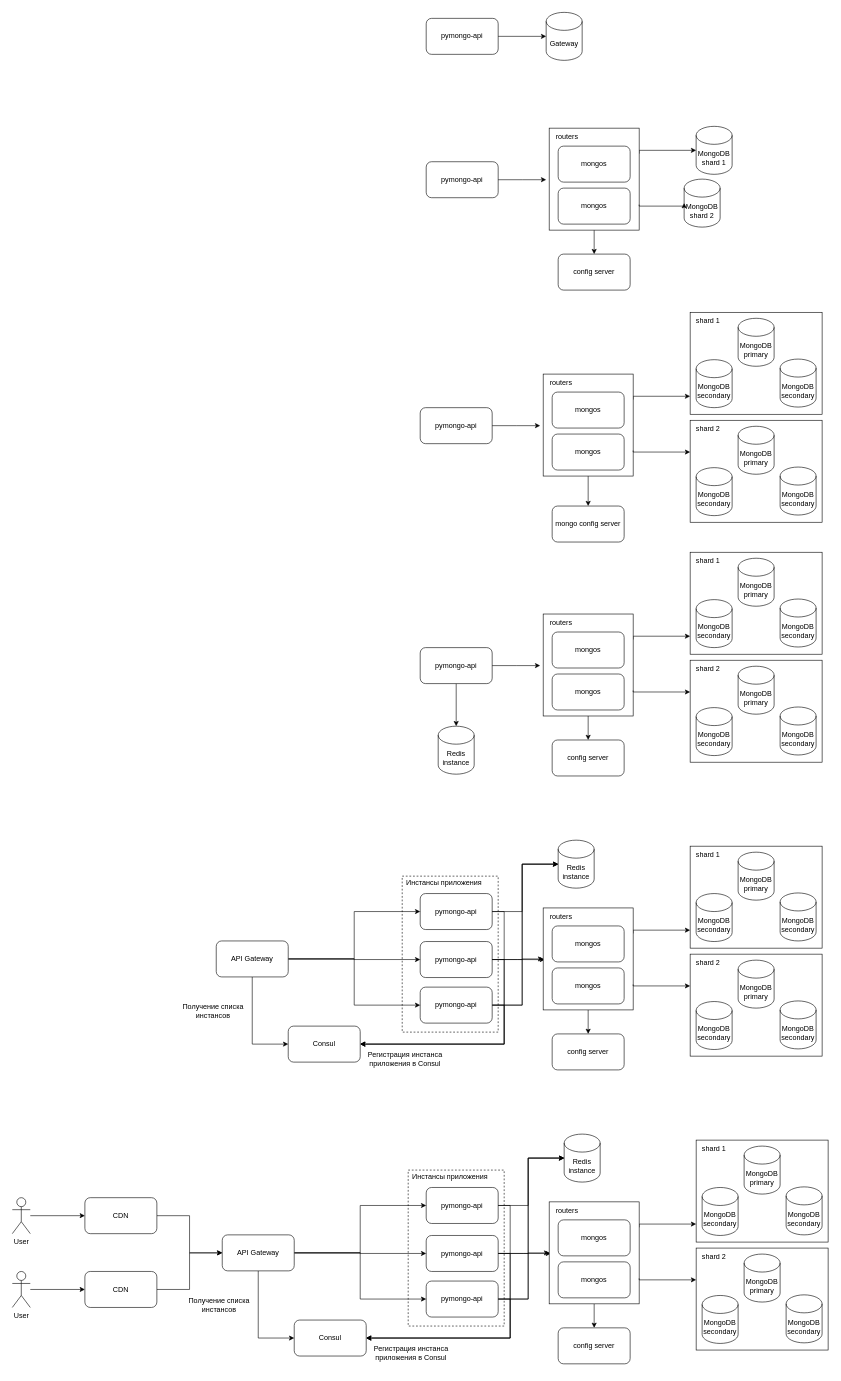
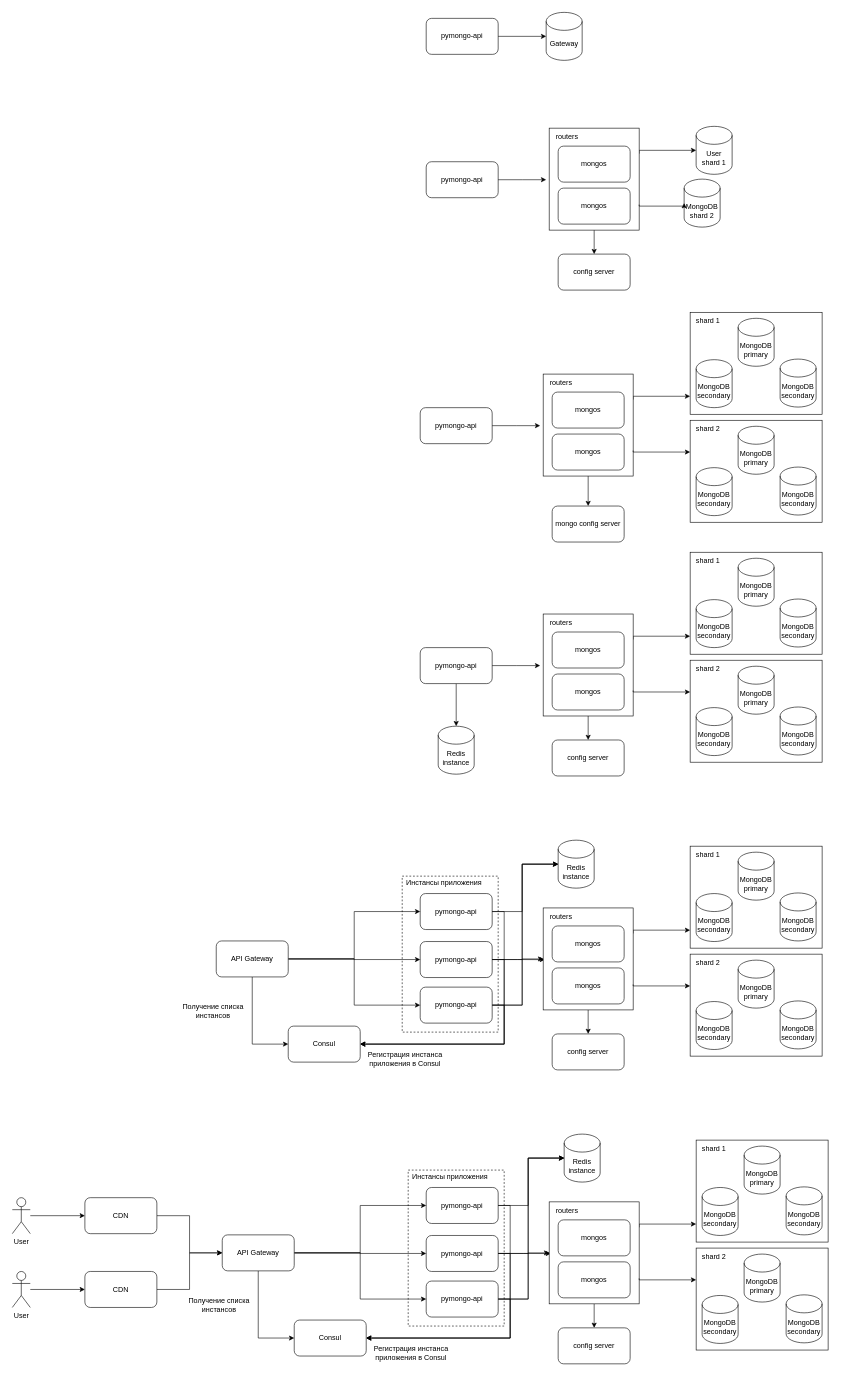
(714, 158) -> (714, 158)
